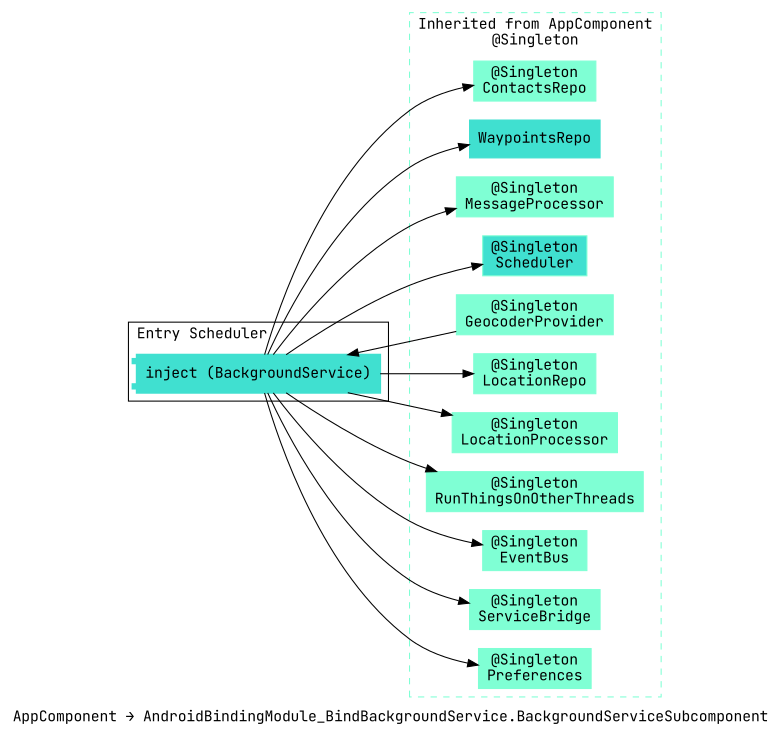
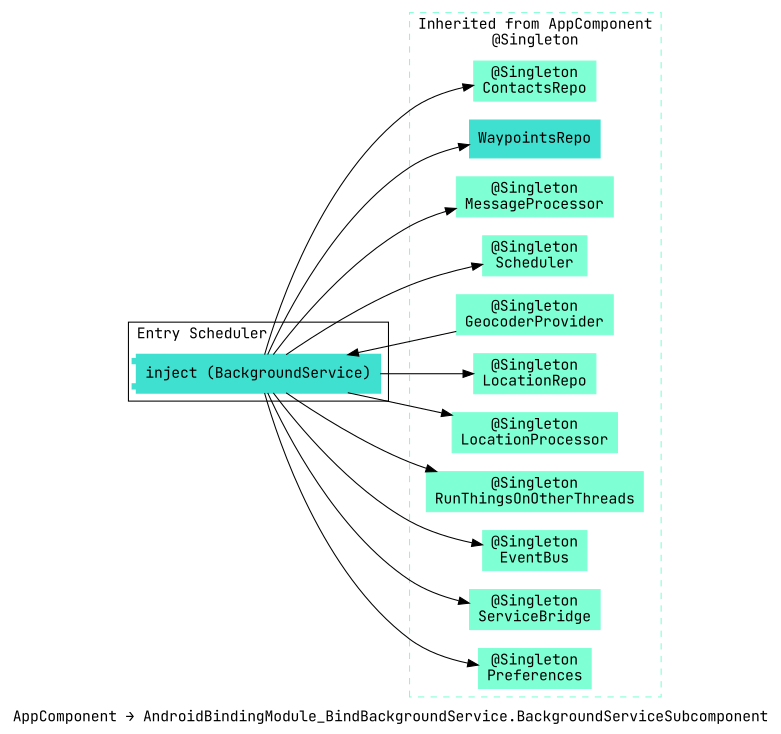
(535, 256) -> (535, 256)
